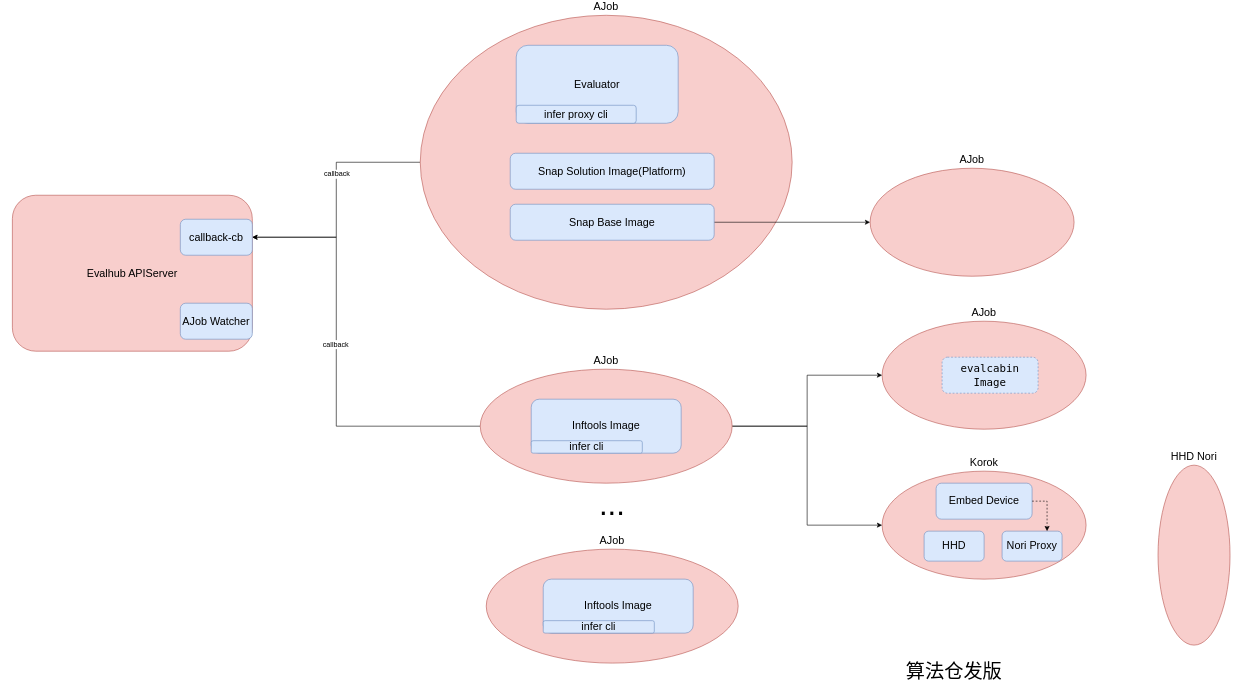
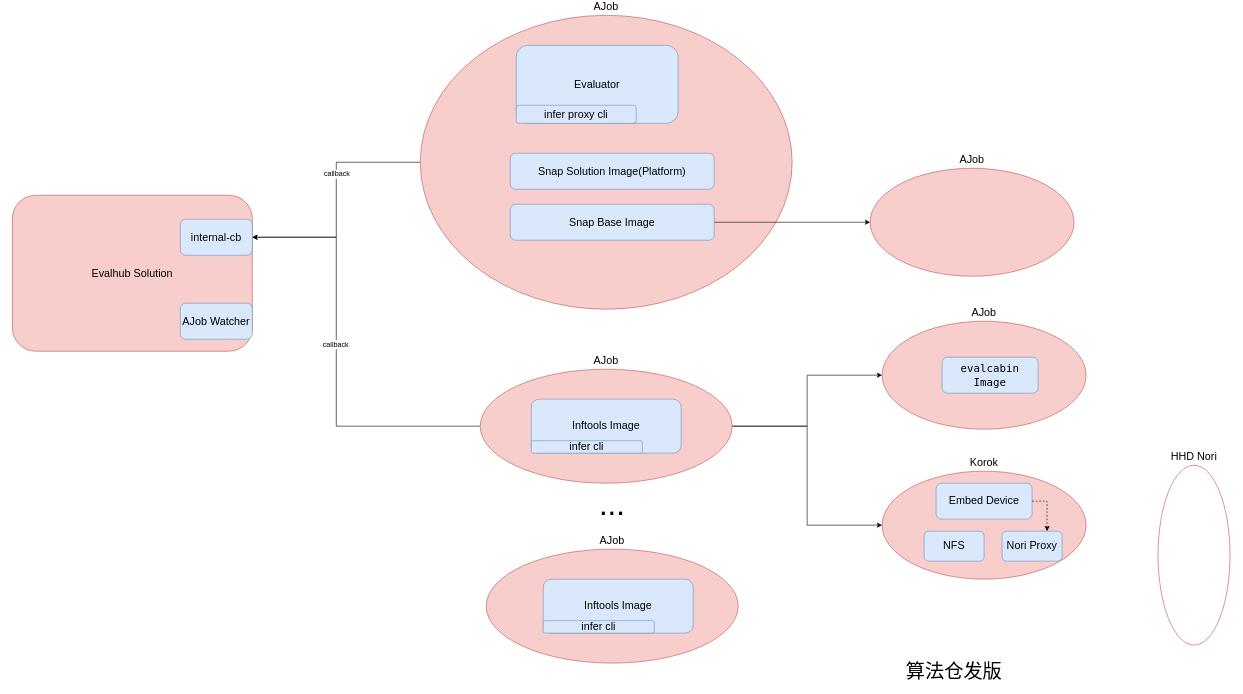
(216, 237) -> (216, 237)
(132, 273) -> (132, 273)
(990, 375) -> (990, 375)
(954, 546) -> (954, 546)
(1194, 555) -> (1194, 555)
